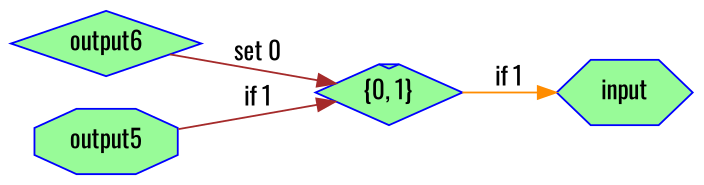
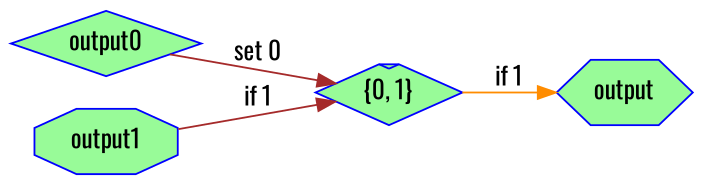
(106, 44) -> (106, 44)
(625, 93) -> (625, 93)
(106, 141) -> (106, 141)
